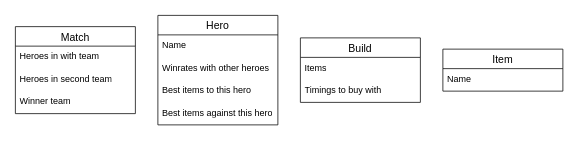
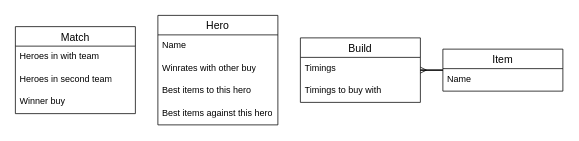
(317, 68) -> (320, 68)
none -> (432, 70)
(219, 73) -> (214, 68)
(45, 102) -> (43, 102)
